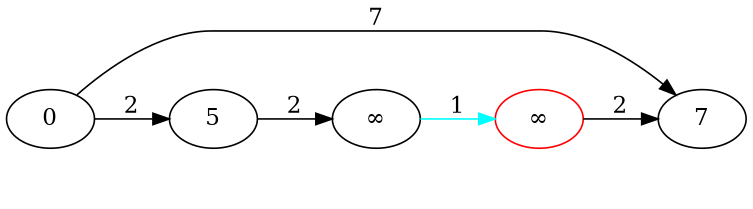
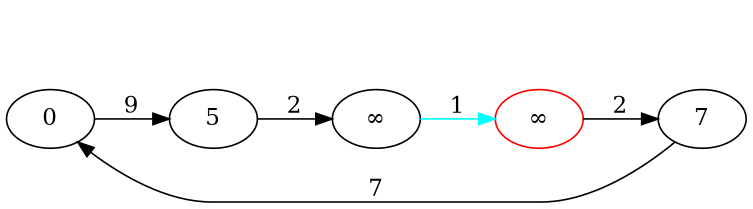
(368, 31) -> (385, 202)
(132, 107) -> (132, 107)
